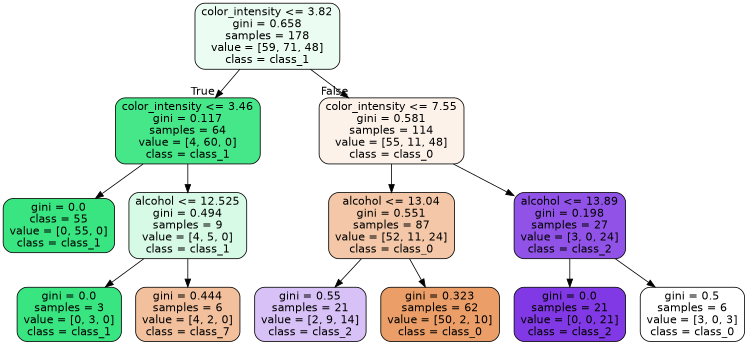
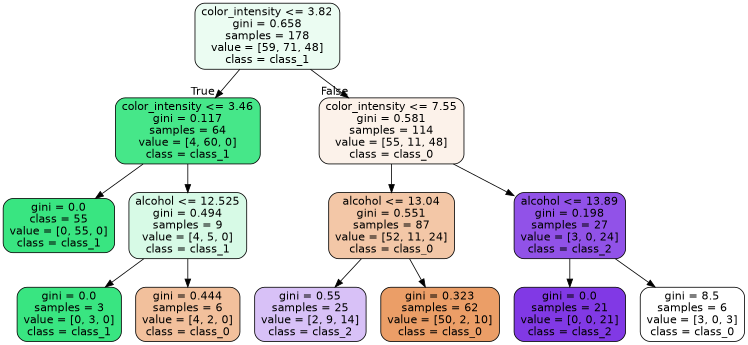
(188, 314) -> (188, 314)
(310, 314) -> (310, 314)
(692, 314) -> (692, 314)
